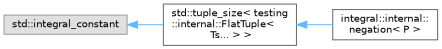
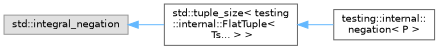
(66, 25) -> (66, 25)
(385, 25) -> (384, 25)
